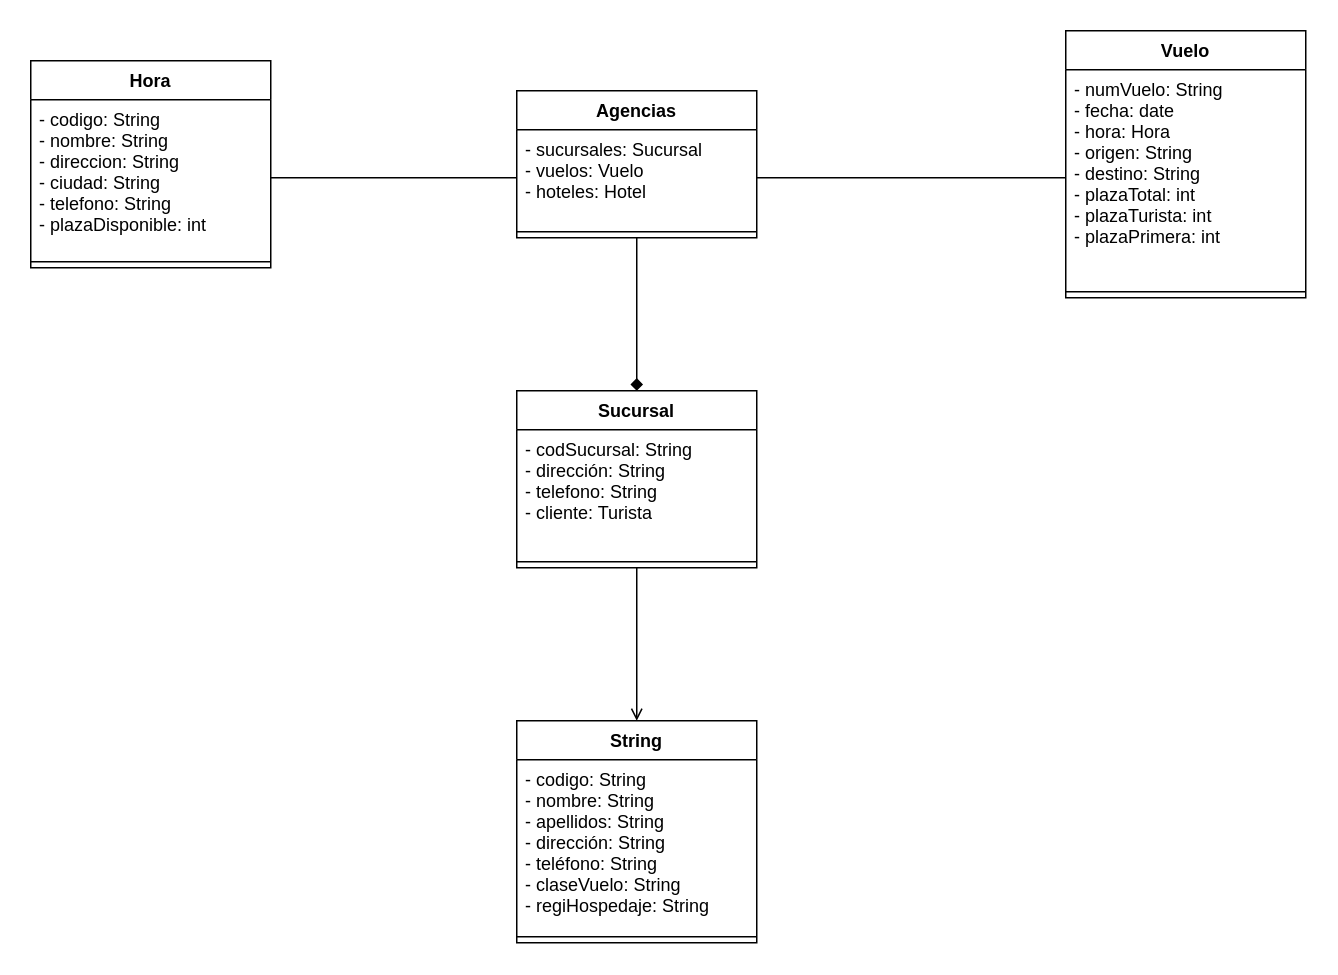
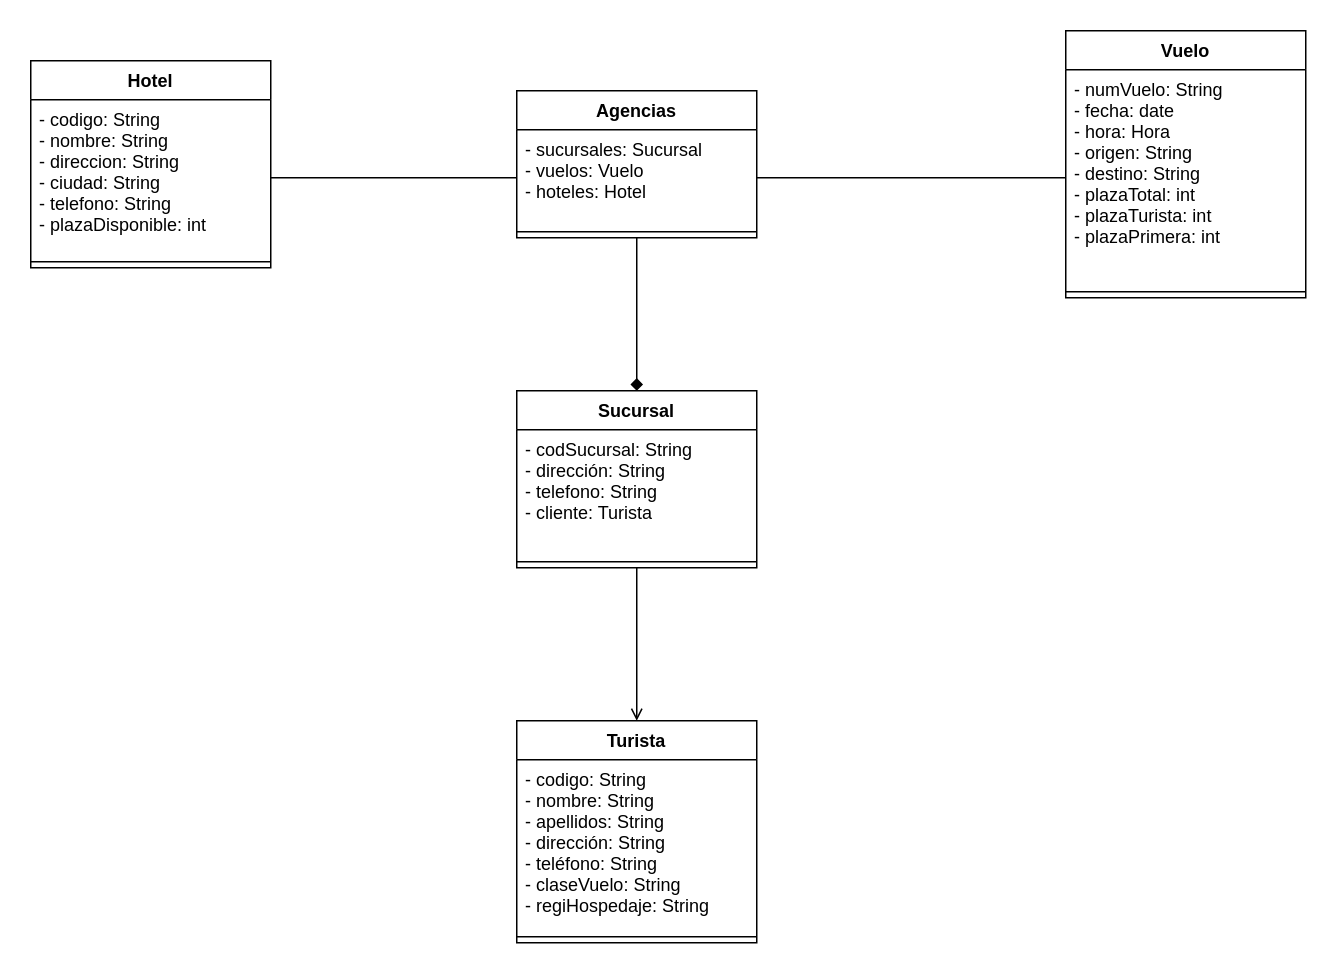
(150, 81) -> (150, 81)
(636, 741) -> (636, 741)
